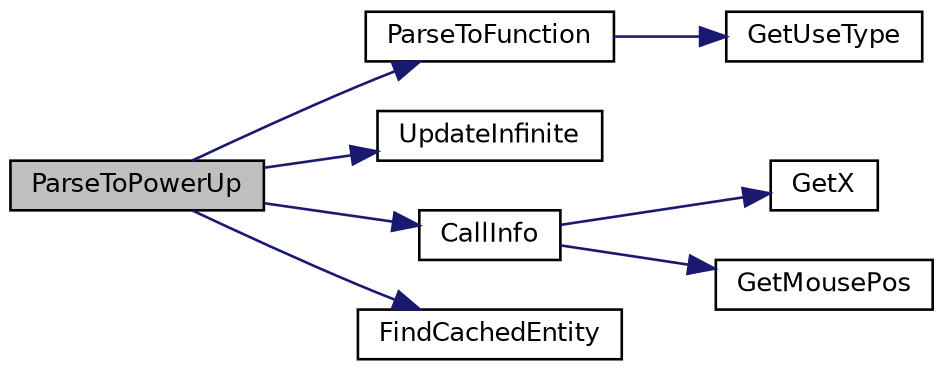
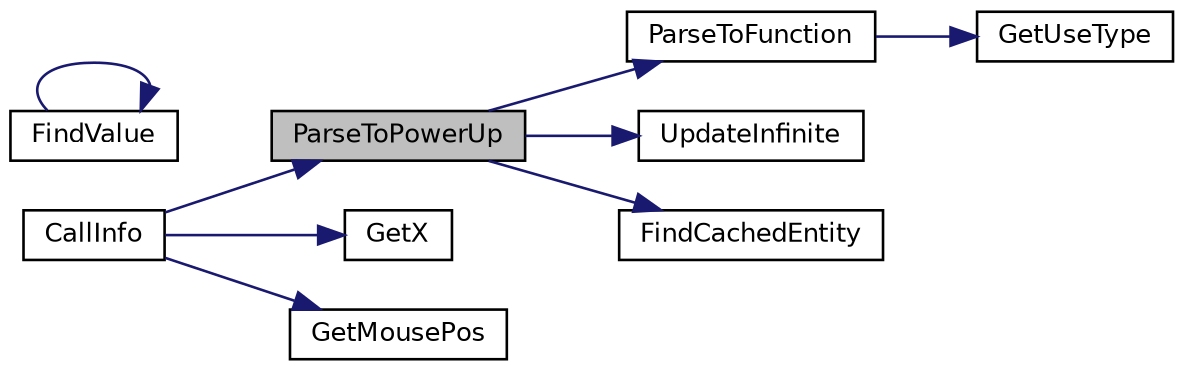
none -> (94, 136)
(329, 212) -> (230, 191)
